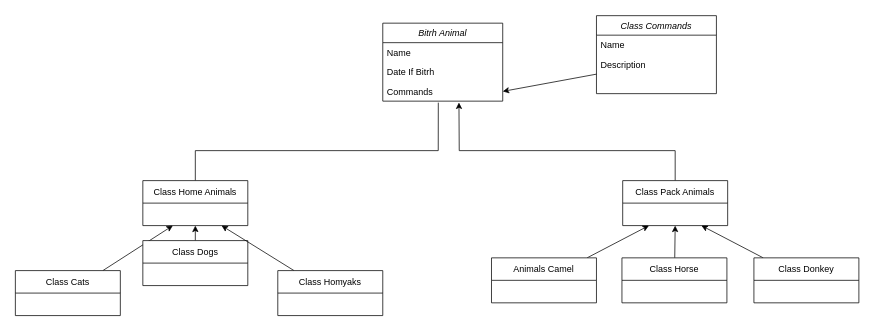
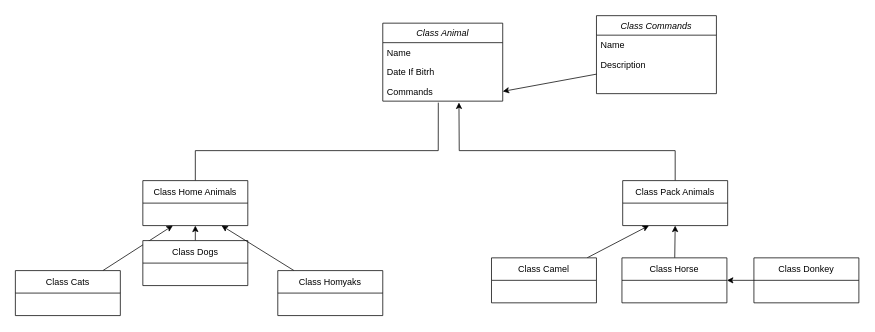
(443, 33) -> (443, 33)
(734, 242) -> (742, 280)
(544, 269) -> (544, 269)
